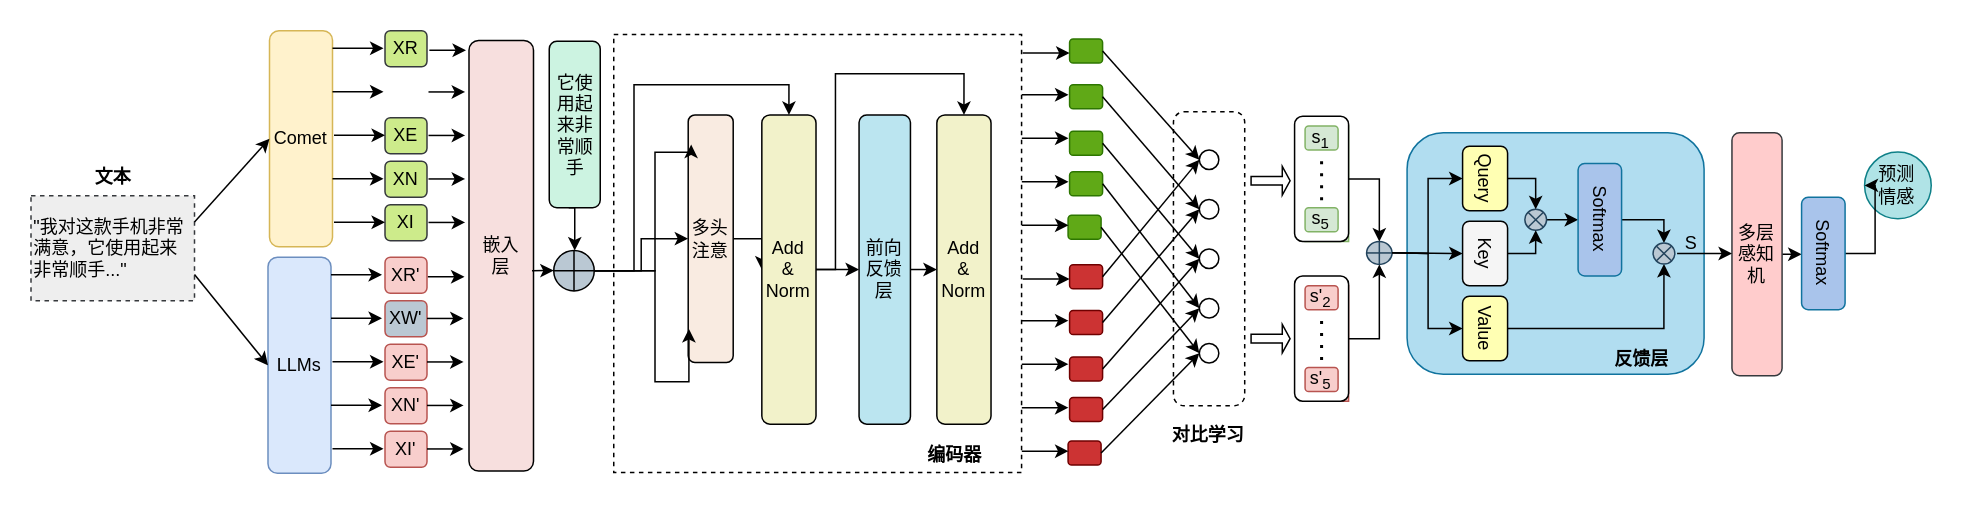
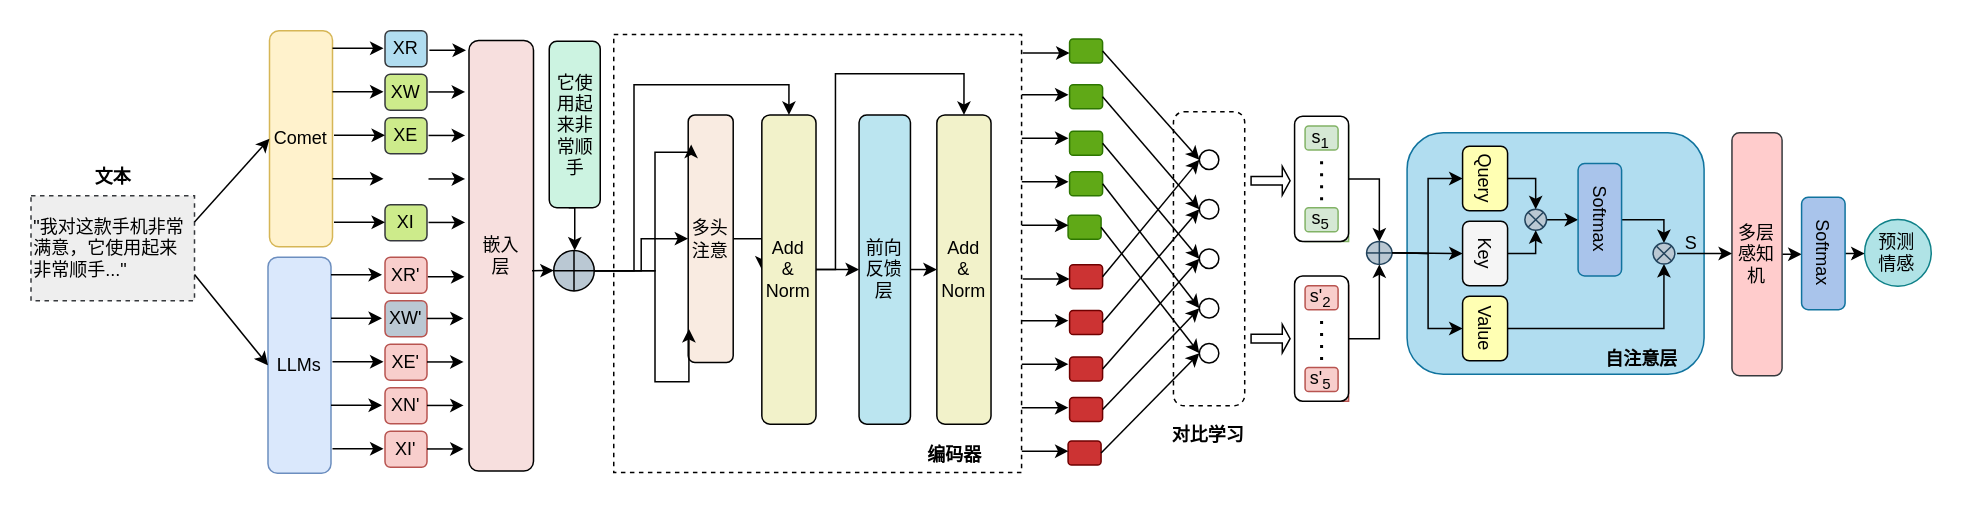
(406, 49) -> (406, 49)
none -> (406, 92)
(406, 179) -> none
(1898, 185) -> (1898, 253)
(1642, 359) -> (1642, 359)
